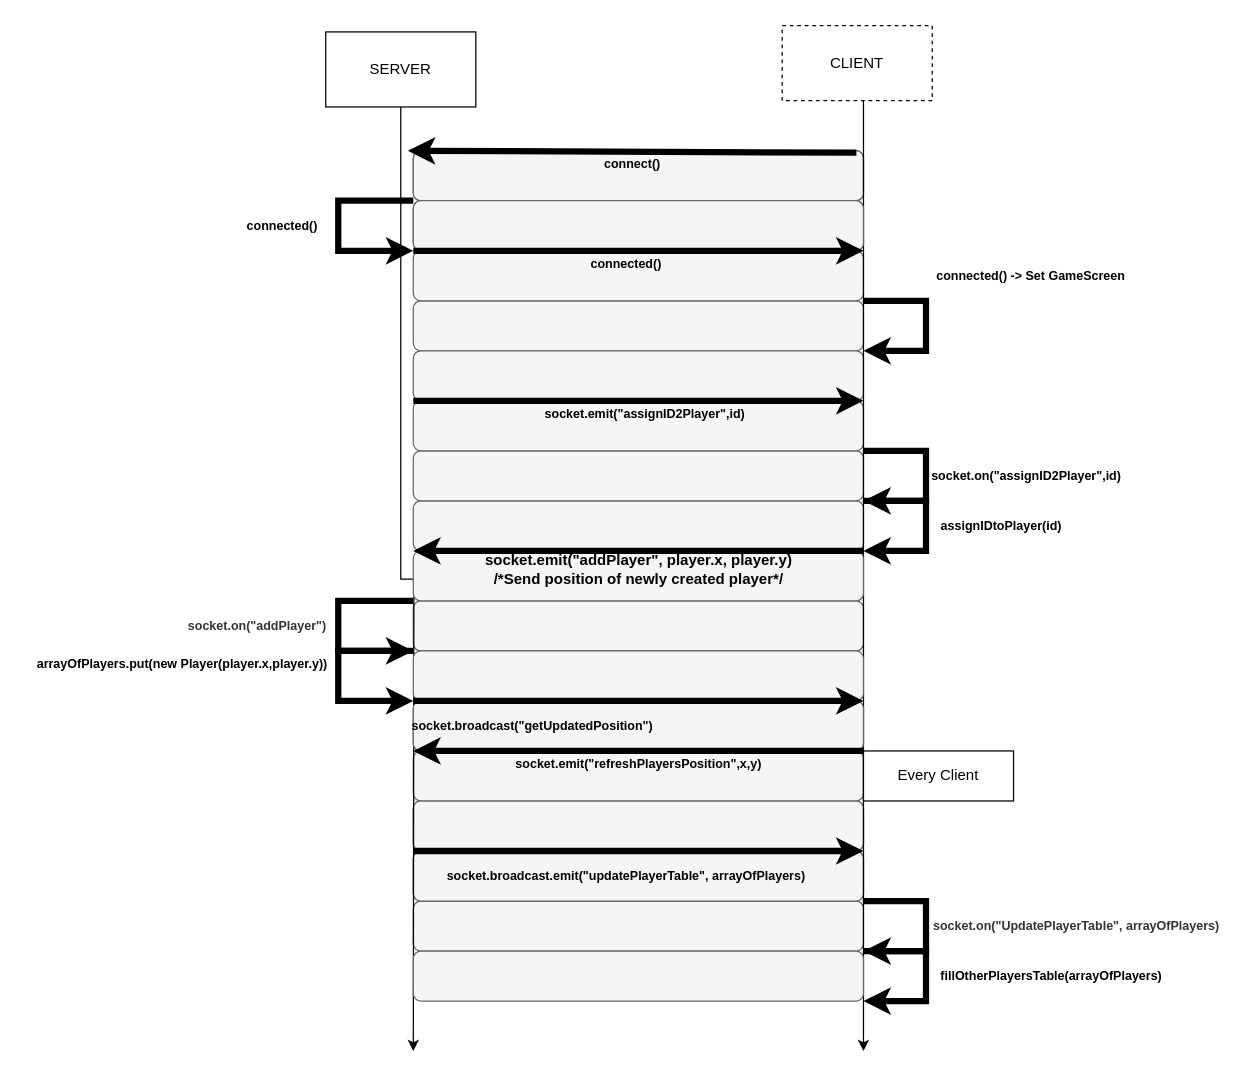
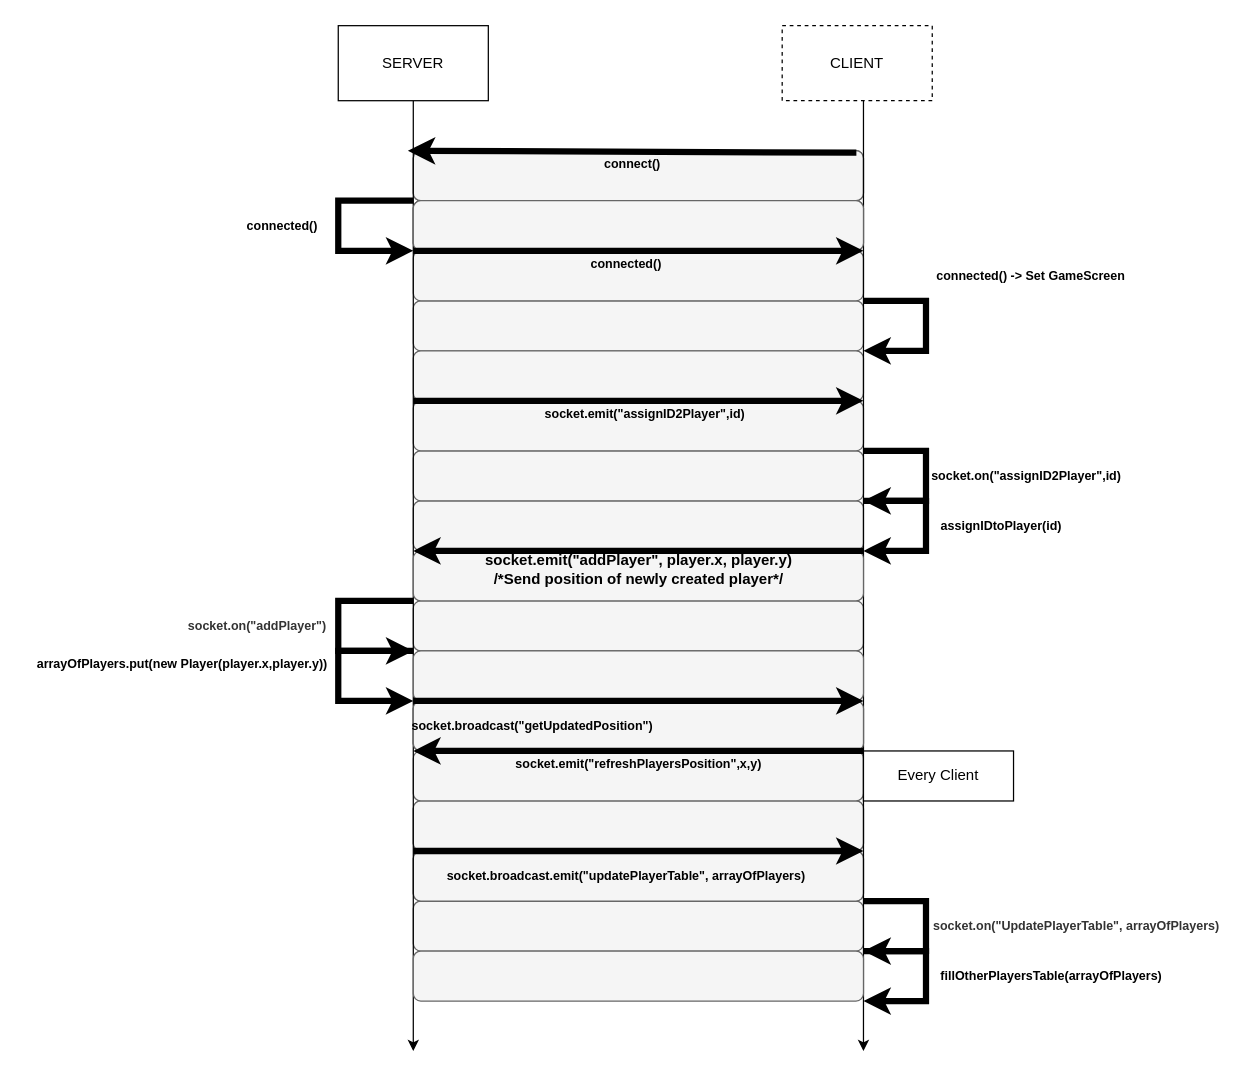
(401, 69) -> (413, 63)
